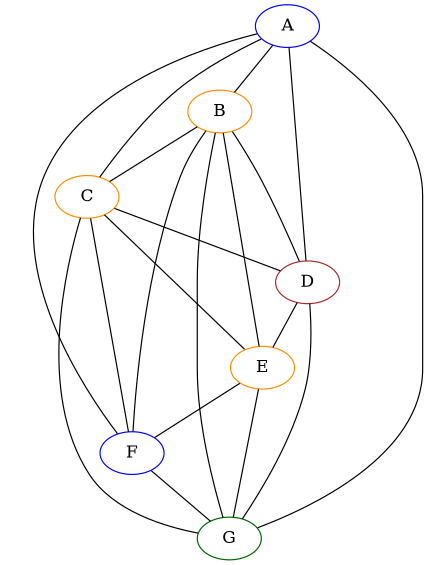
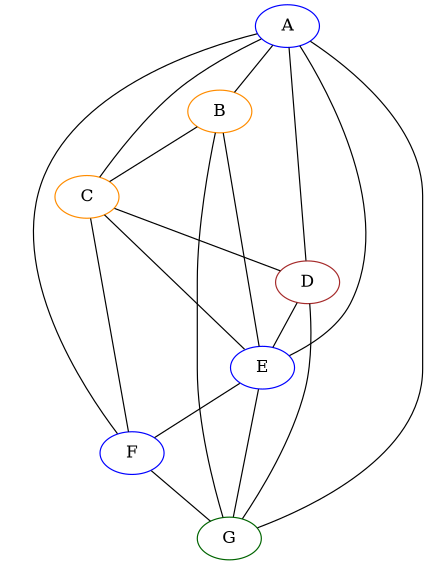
(269, 195) -> none
none -> (364, 210)
(153, 277) -> none
(263, 368) -> (263, 368)
(65, 411) -> none
